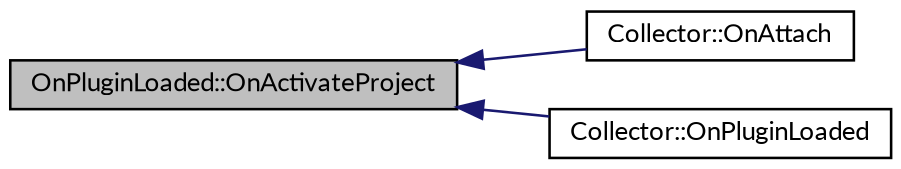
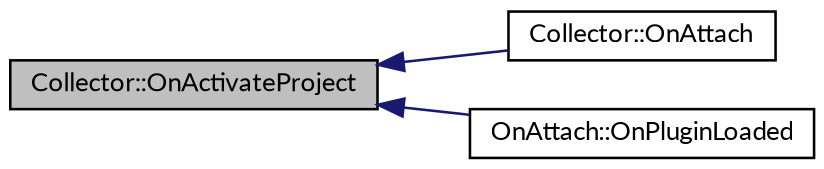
(234, 85) -> (194, 85)
(720, 134) -> (642, 134)
